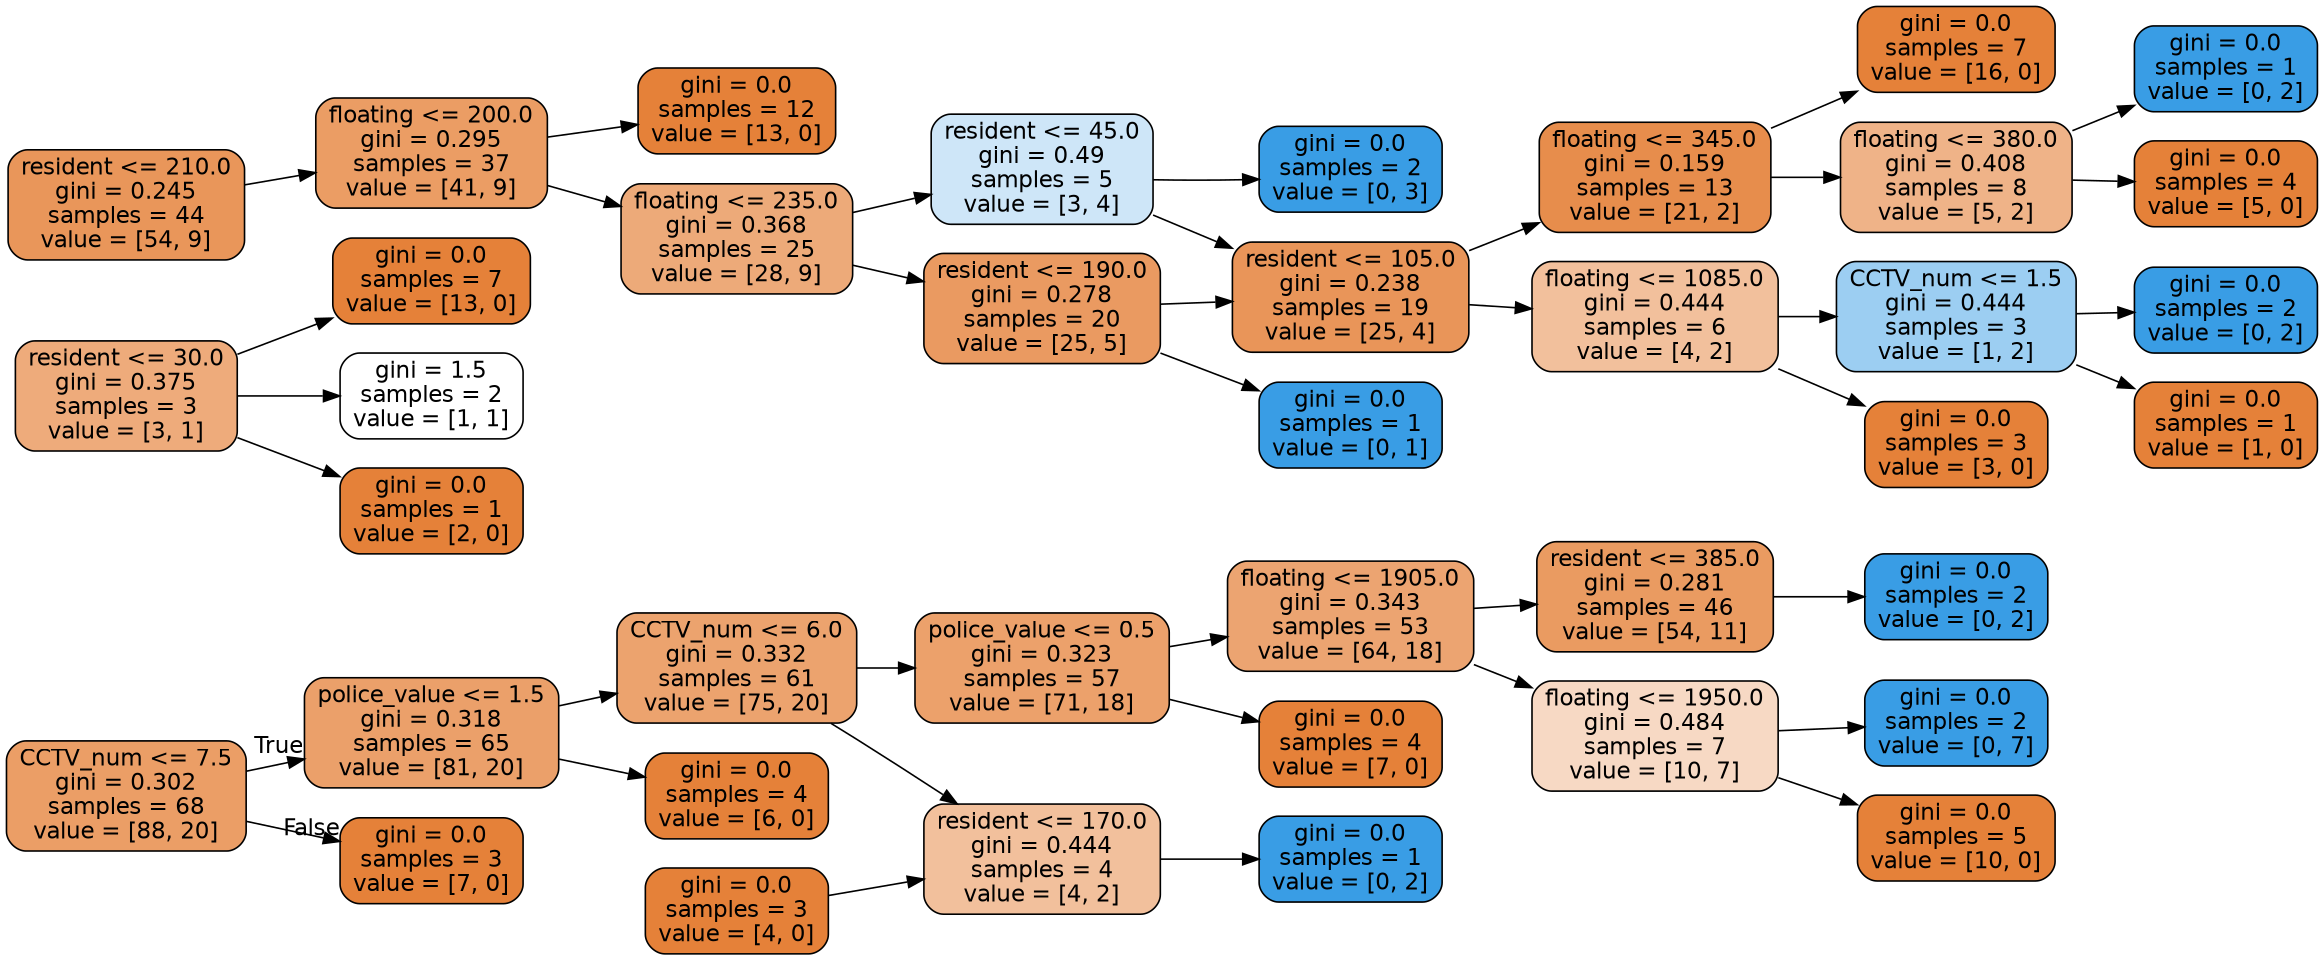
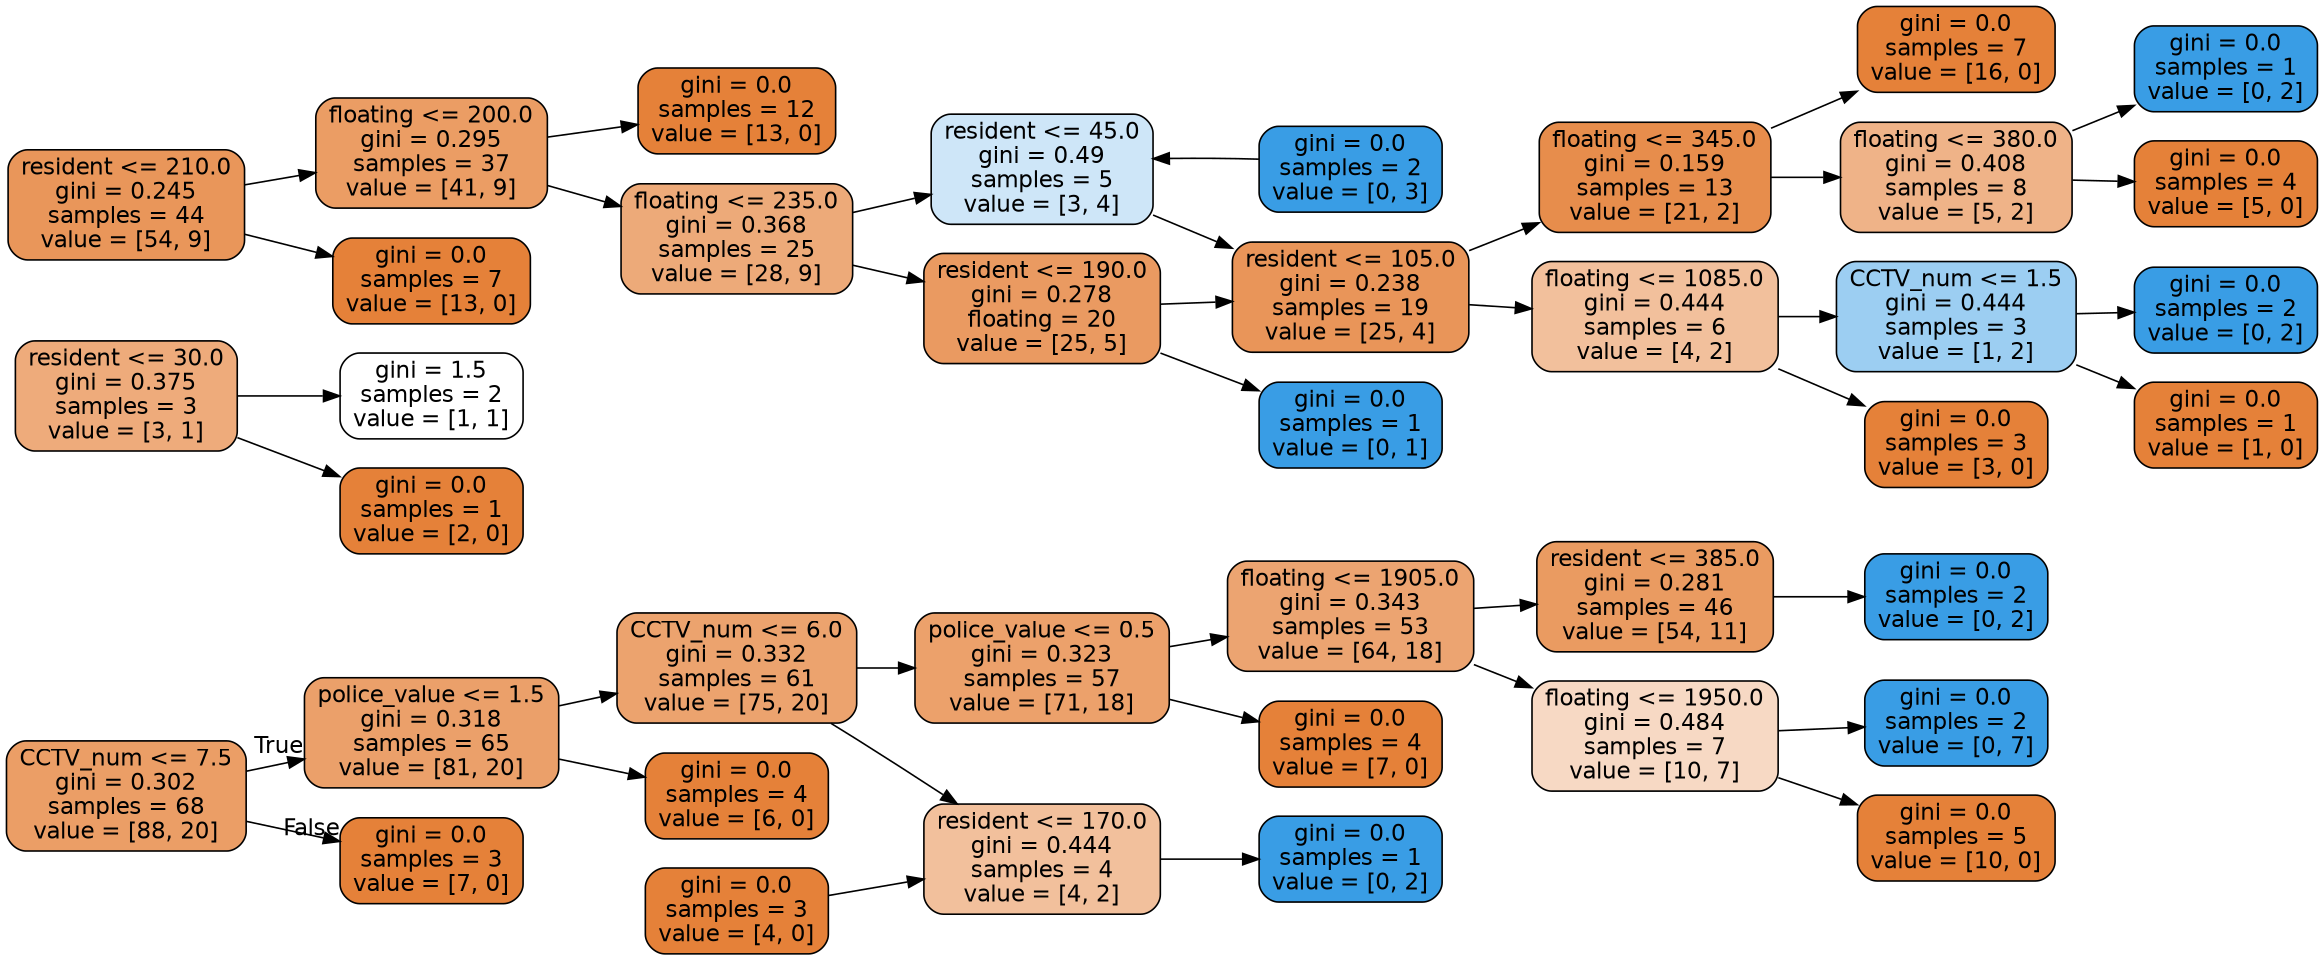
(1198, 180) -> (1214, 158)
(1042, 309) -> (1042, 309)
(277, 339) -> (281, 243)
